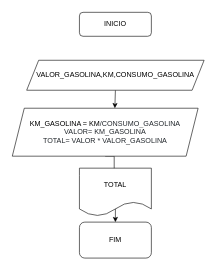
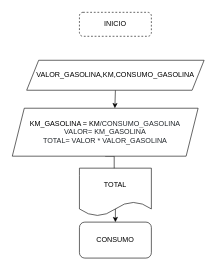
(116, 24) -> (116, 24)
(116, 240) -> (116, 240)
